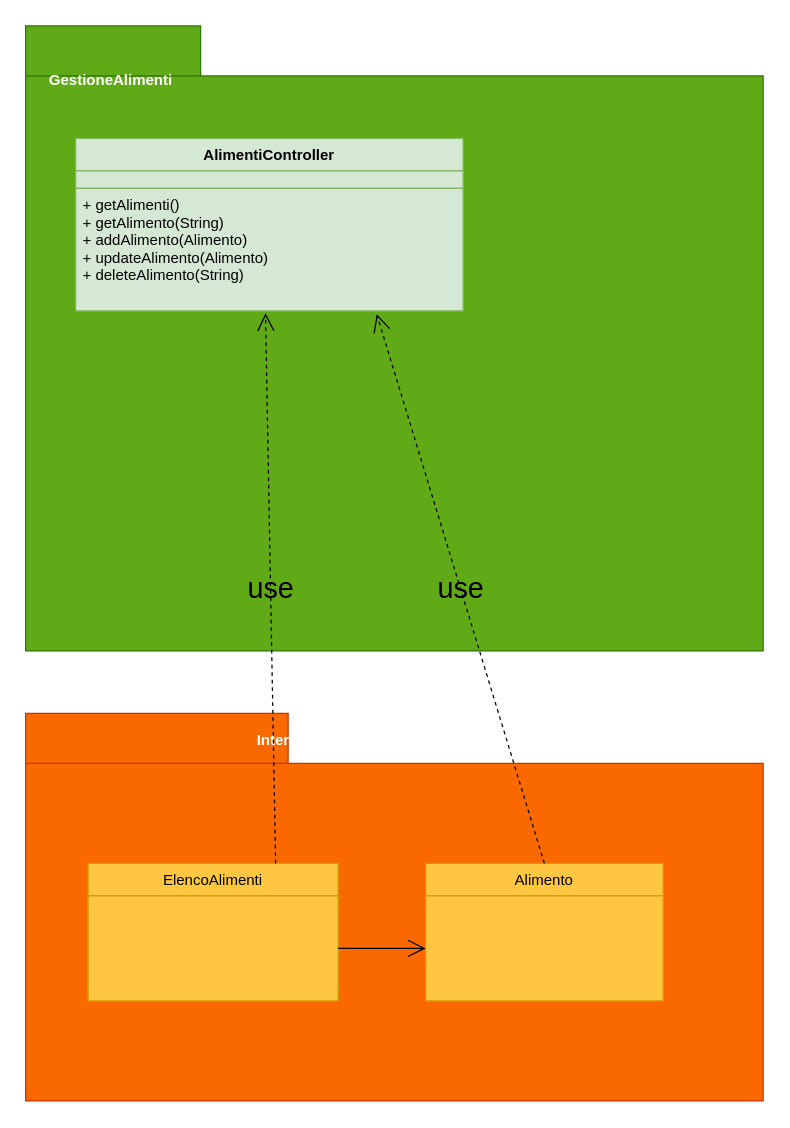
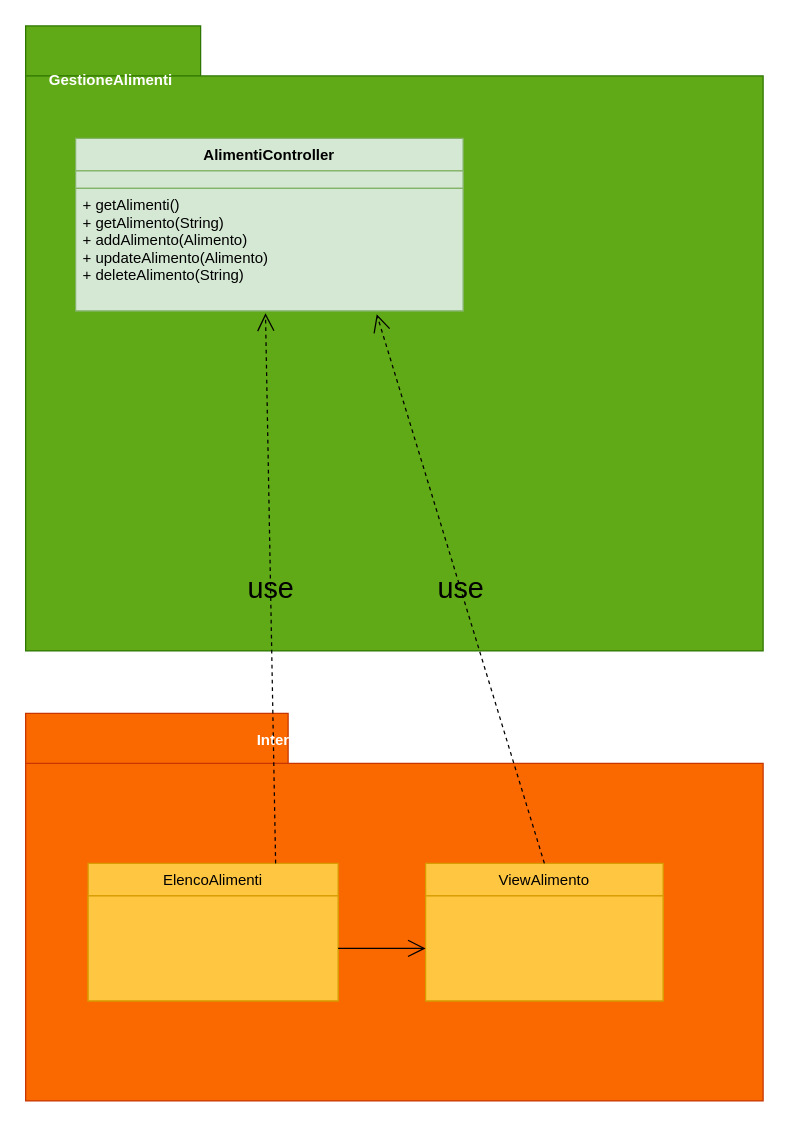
(544, 880) -> (544, 880)
